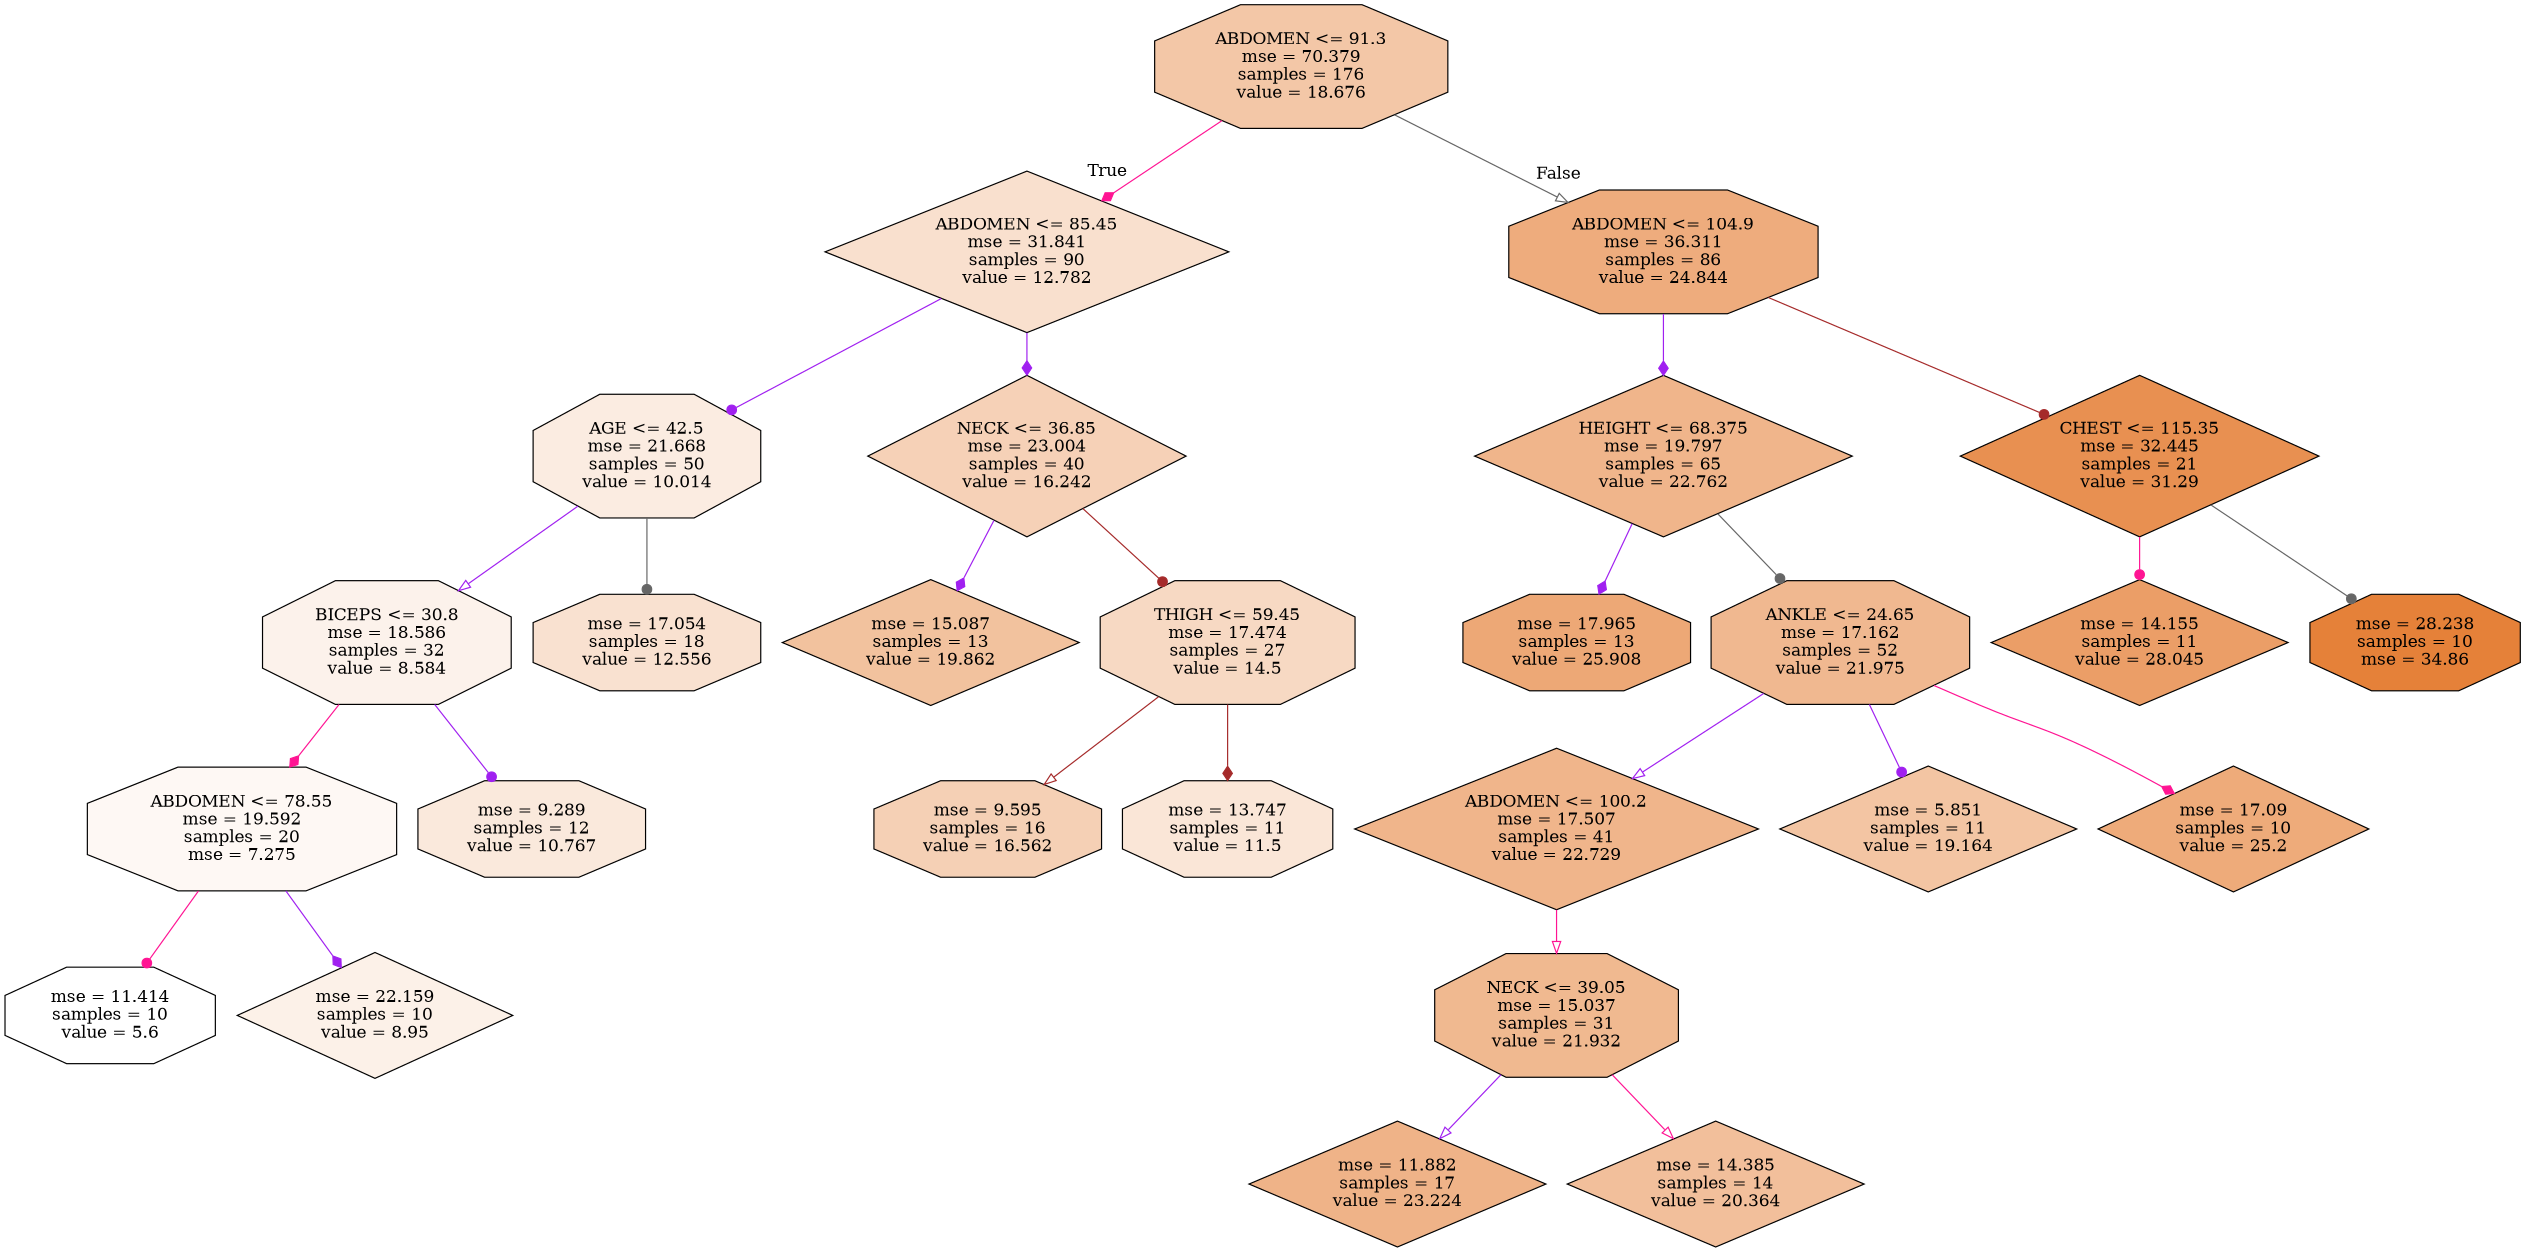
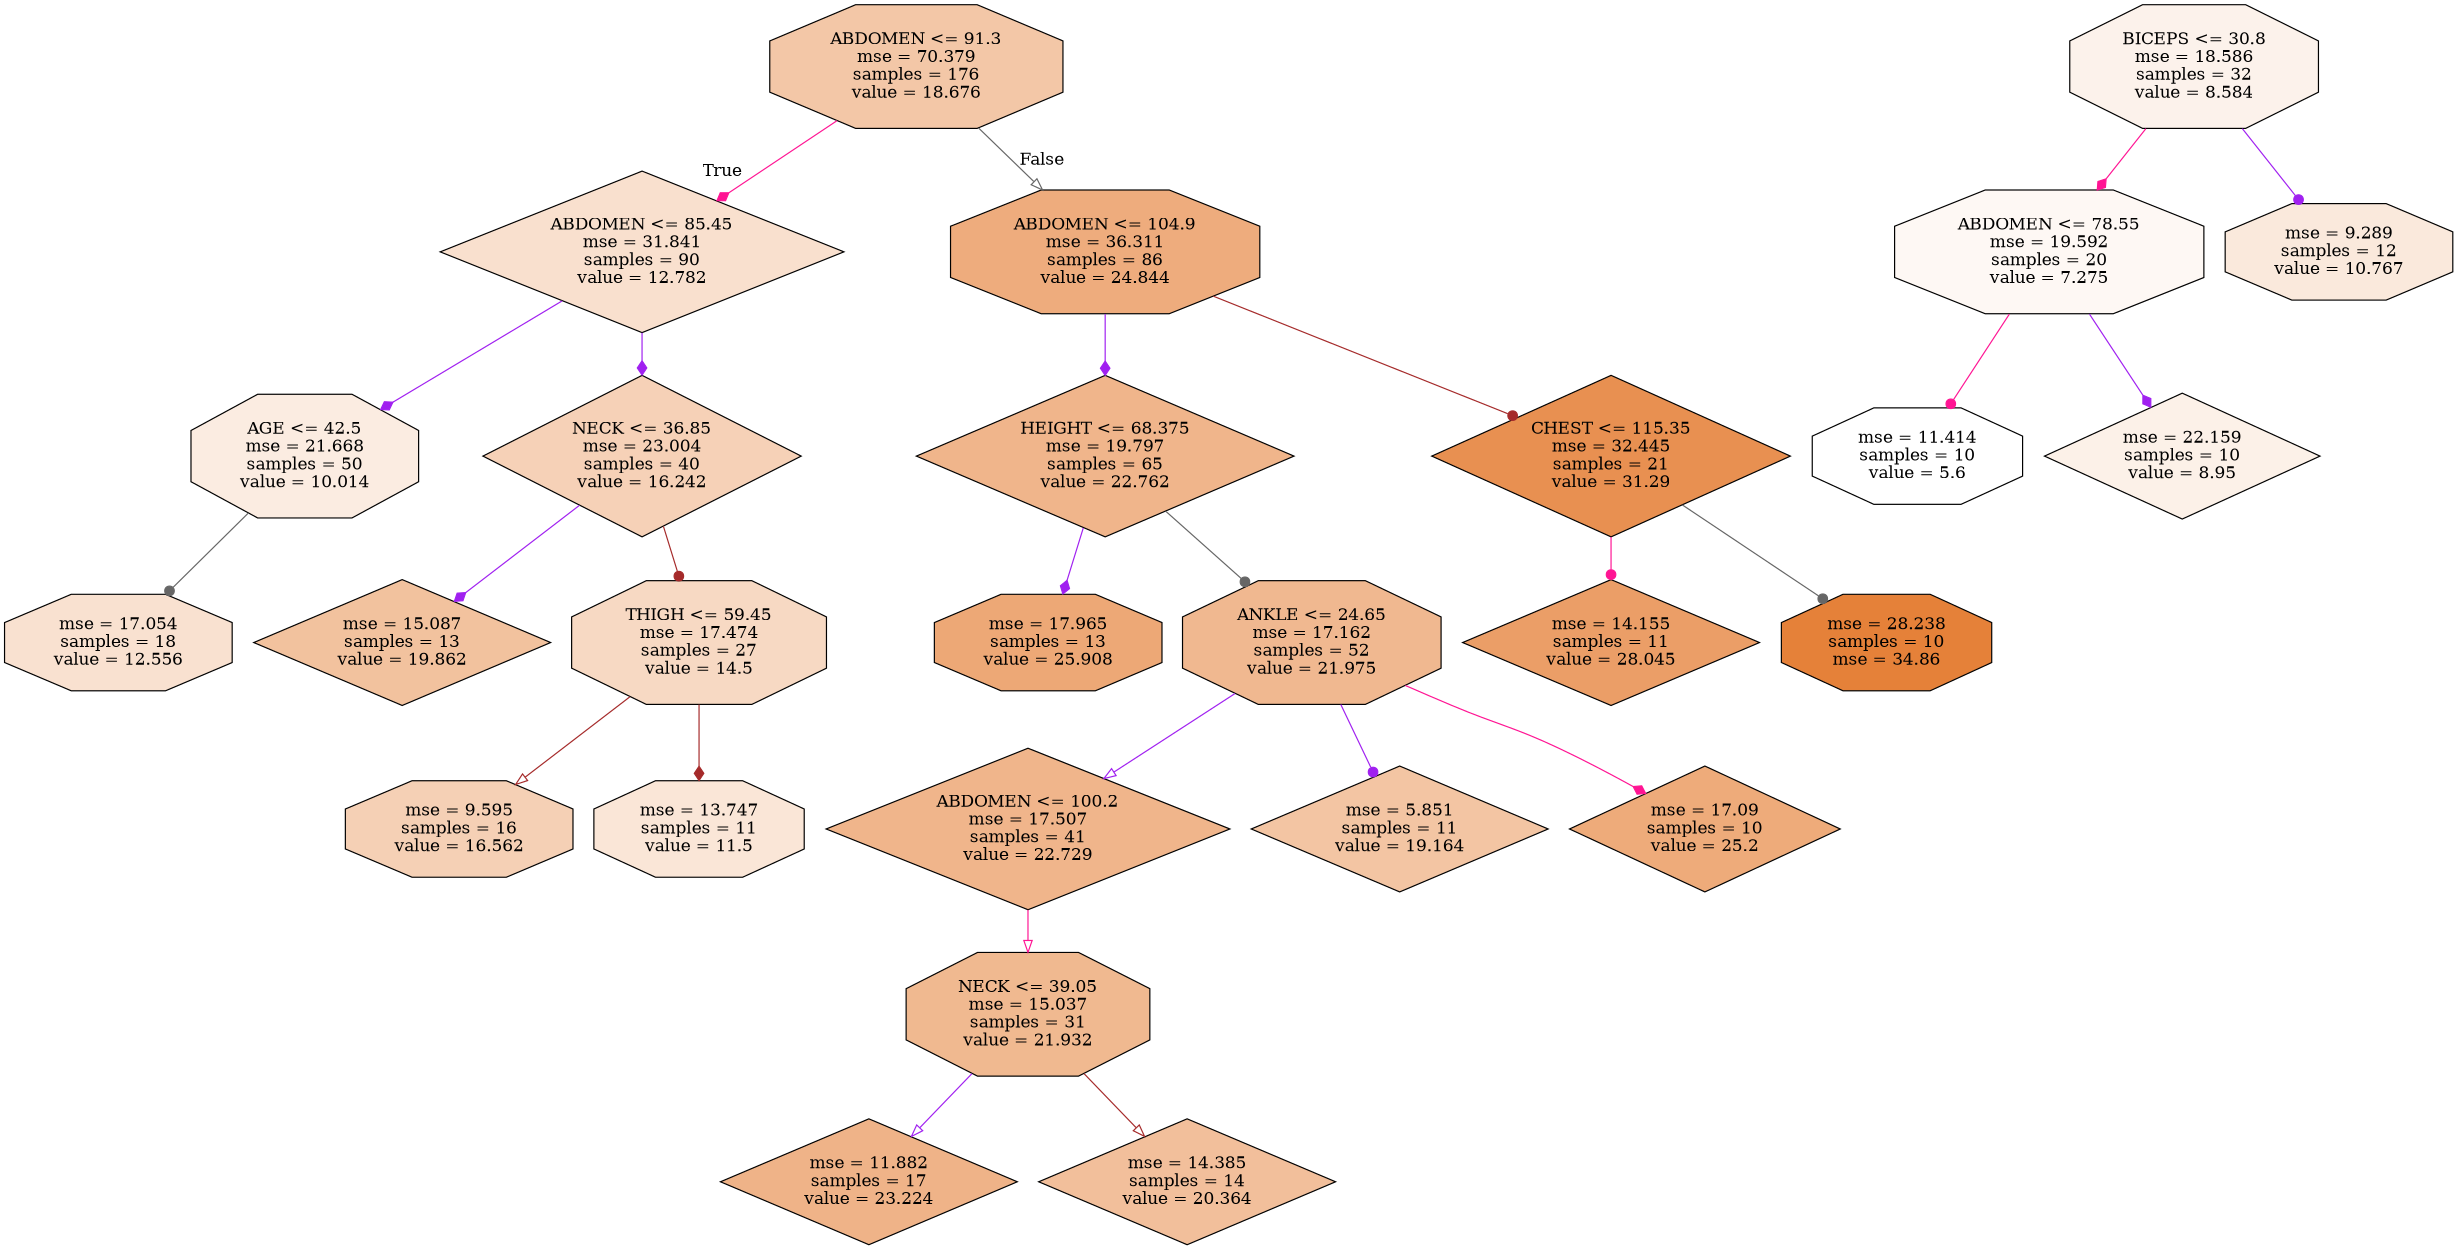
(839, 353) -> (478, 352)
(523, 545) -> none
(242, 829) -> (2049, 252)
(1638, 1102) -> (1110, 1101)
